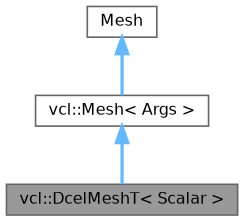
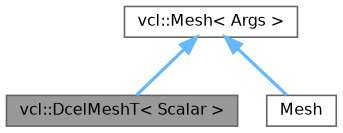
(122, 75) -> (262, 72)
